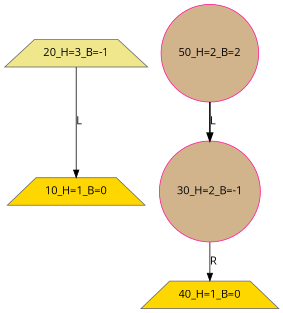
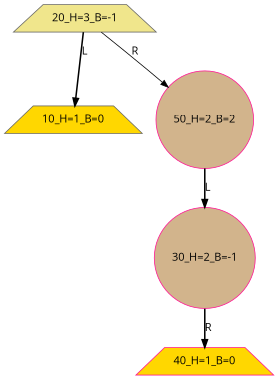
none -> (132, 57)
(76, 119) -> (80, 65)
(210, 258) -> (205, 324)
(210, 295) -> (205, 361)
